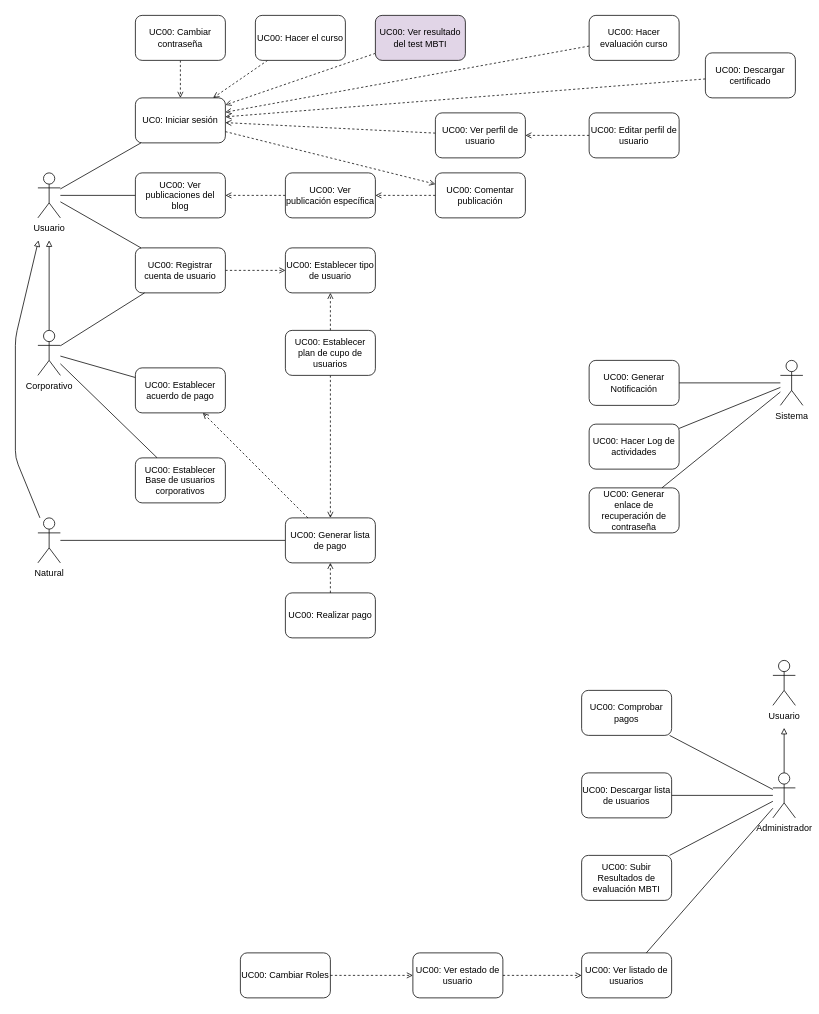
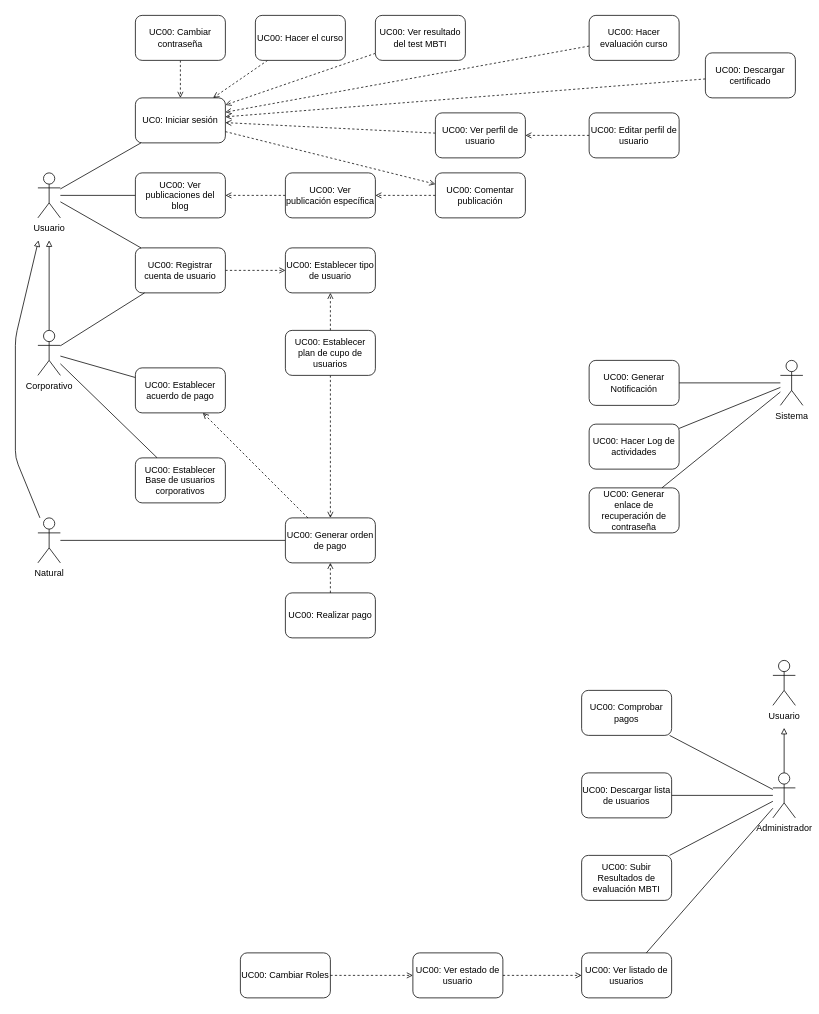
(420, 38) -> (420, 38)
(330, 540) -> (330, 540)
